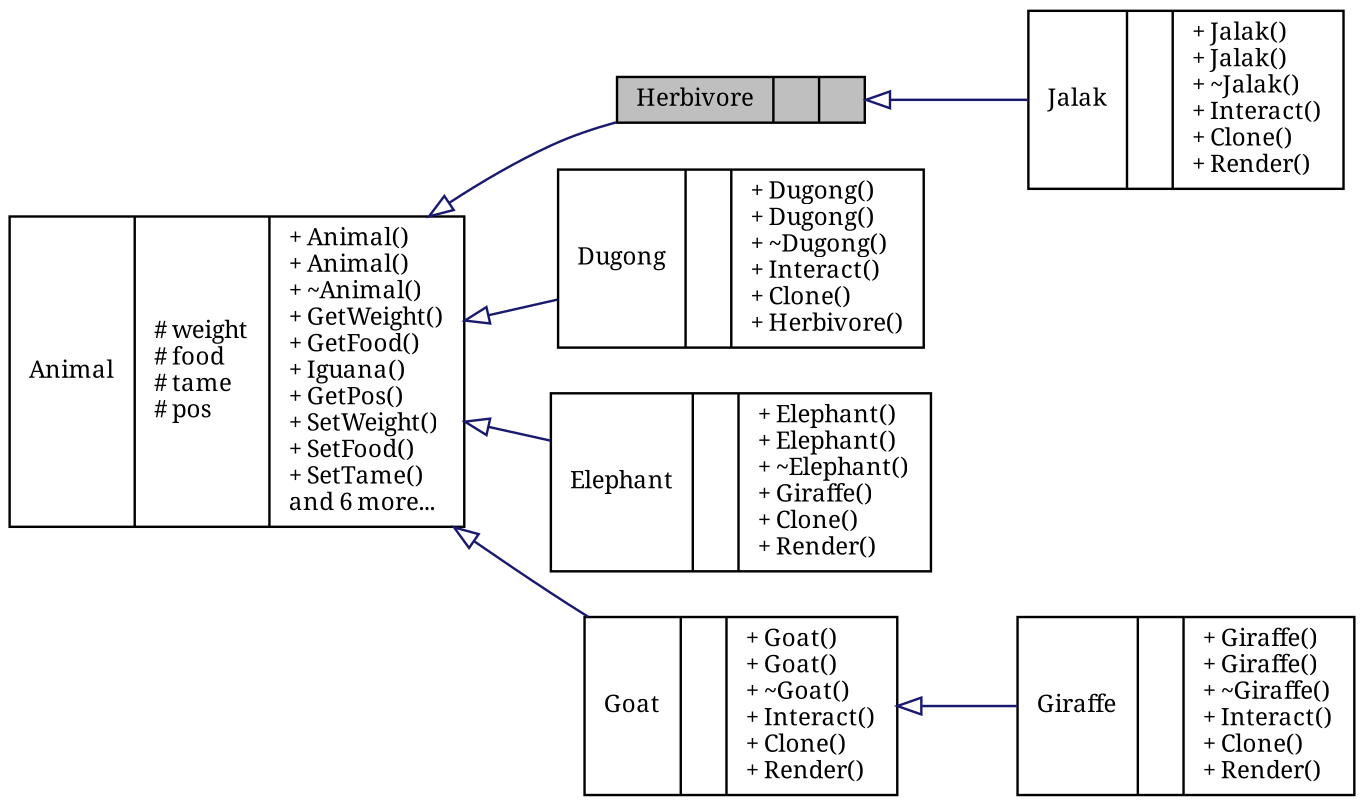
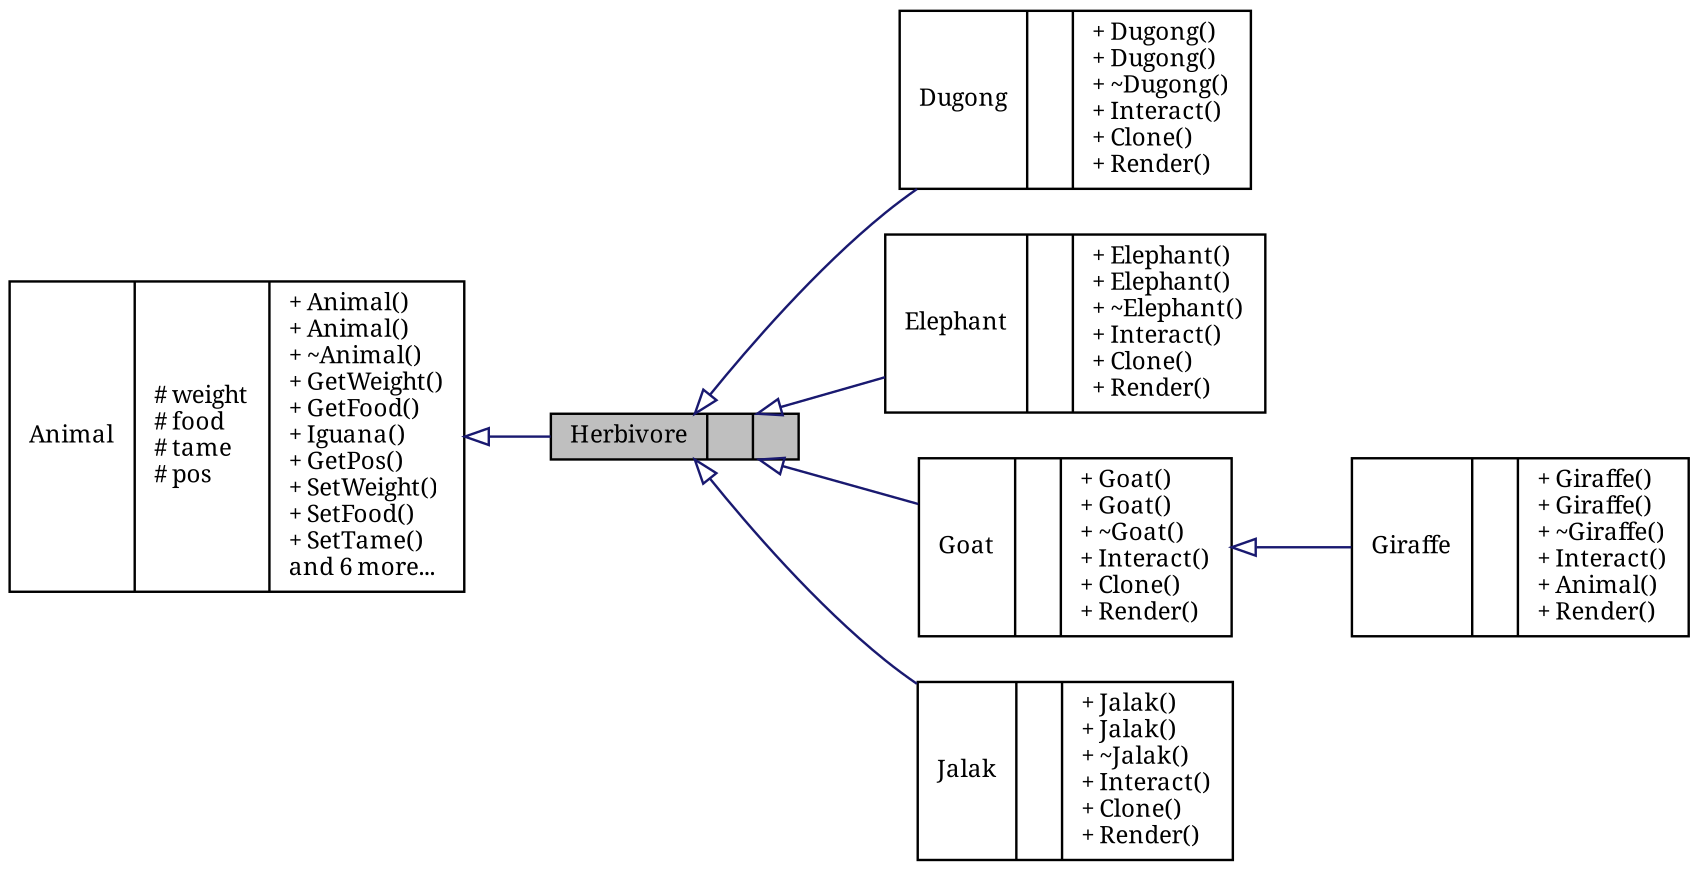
(523, 307) -> (807, 285)
(828, 324) -> (1152, 165)
(520, 434) -> (833, 392)
(817, 494) -> (1158, 336)
(531, 580) -> (850, 485)
(1254, 745) -> (1598, 586)
